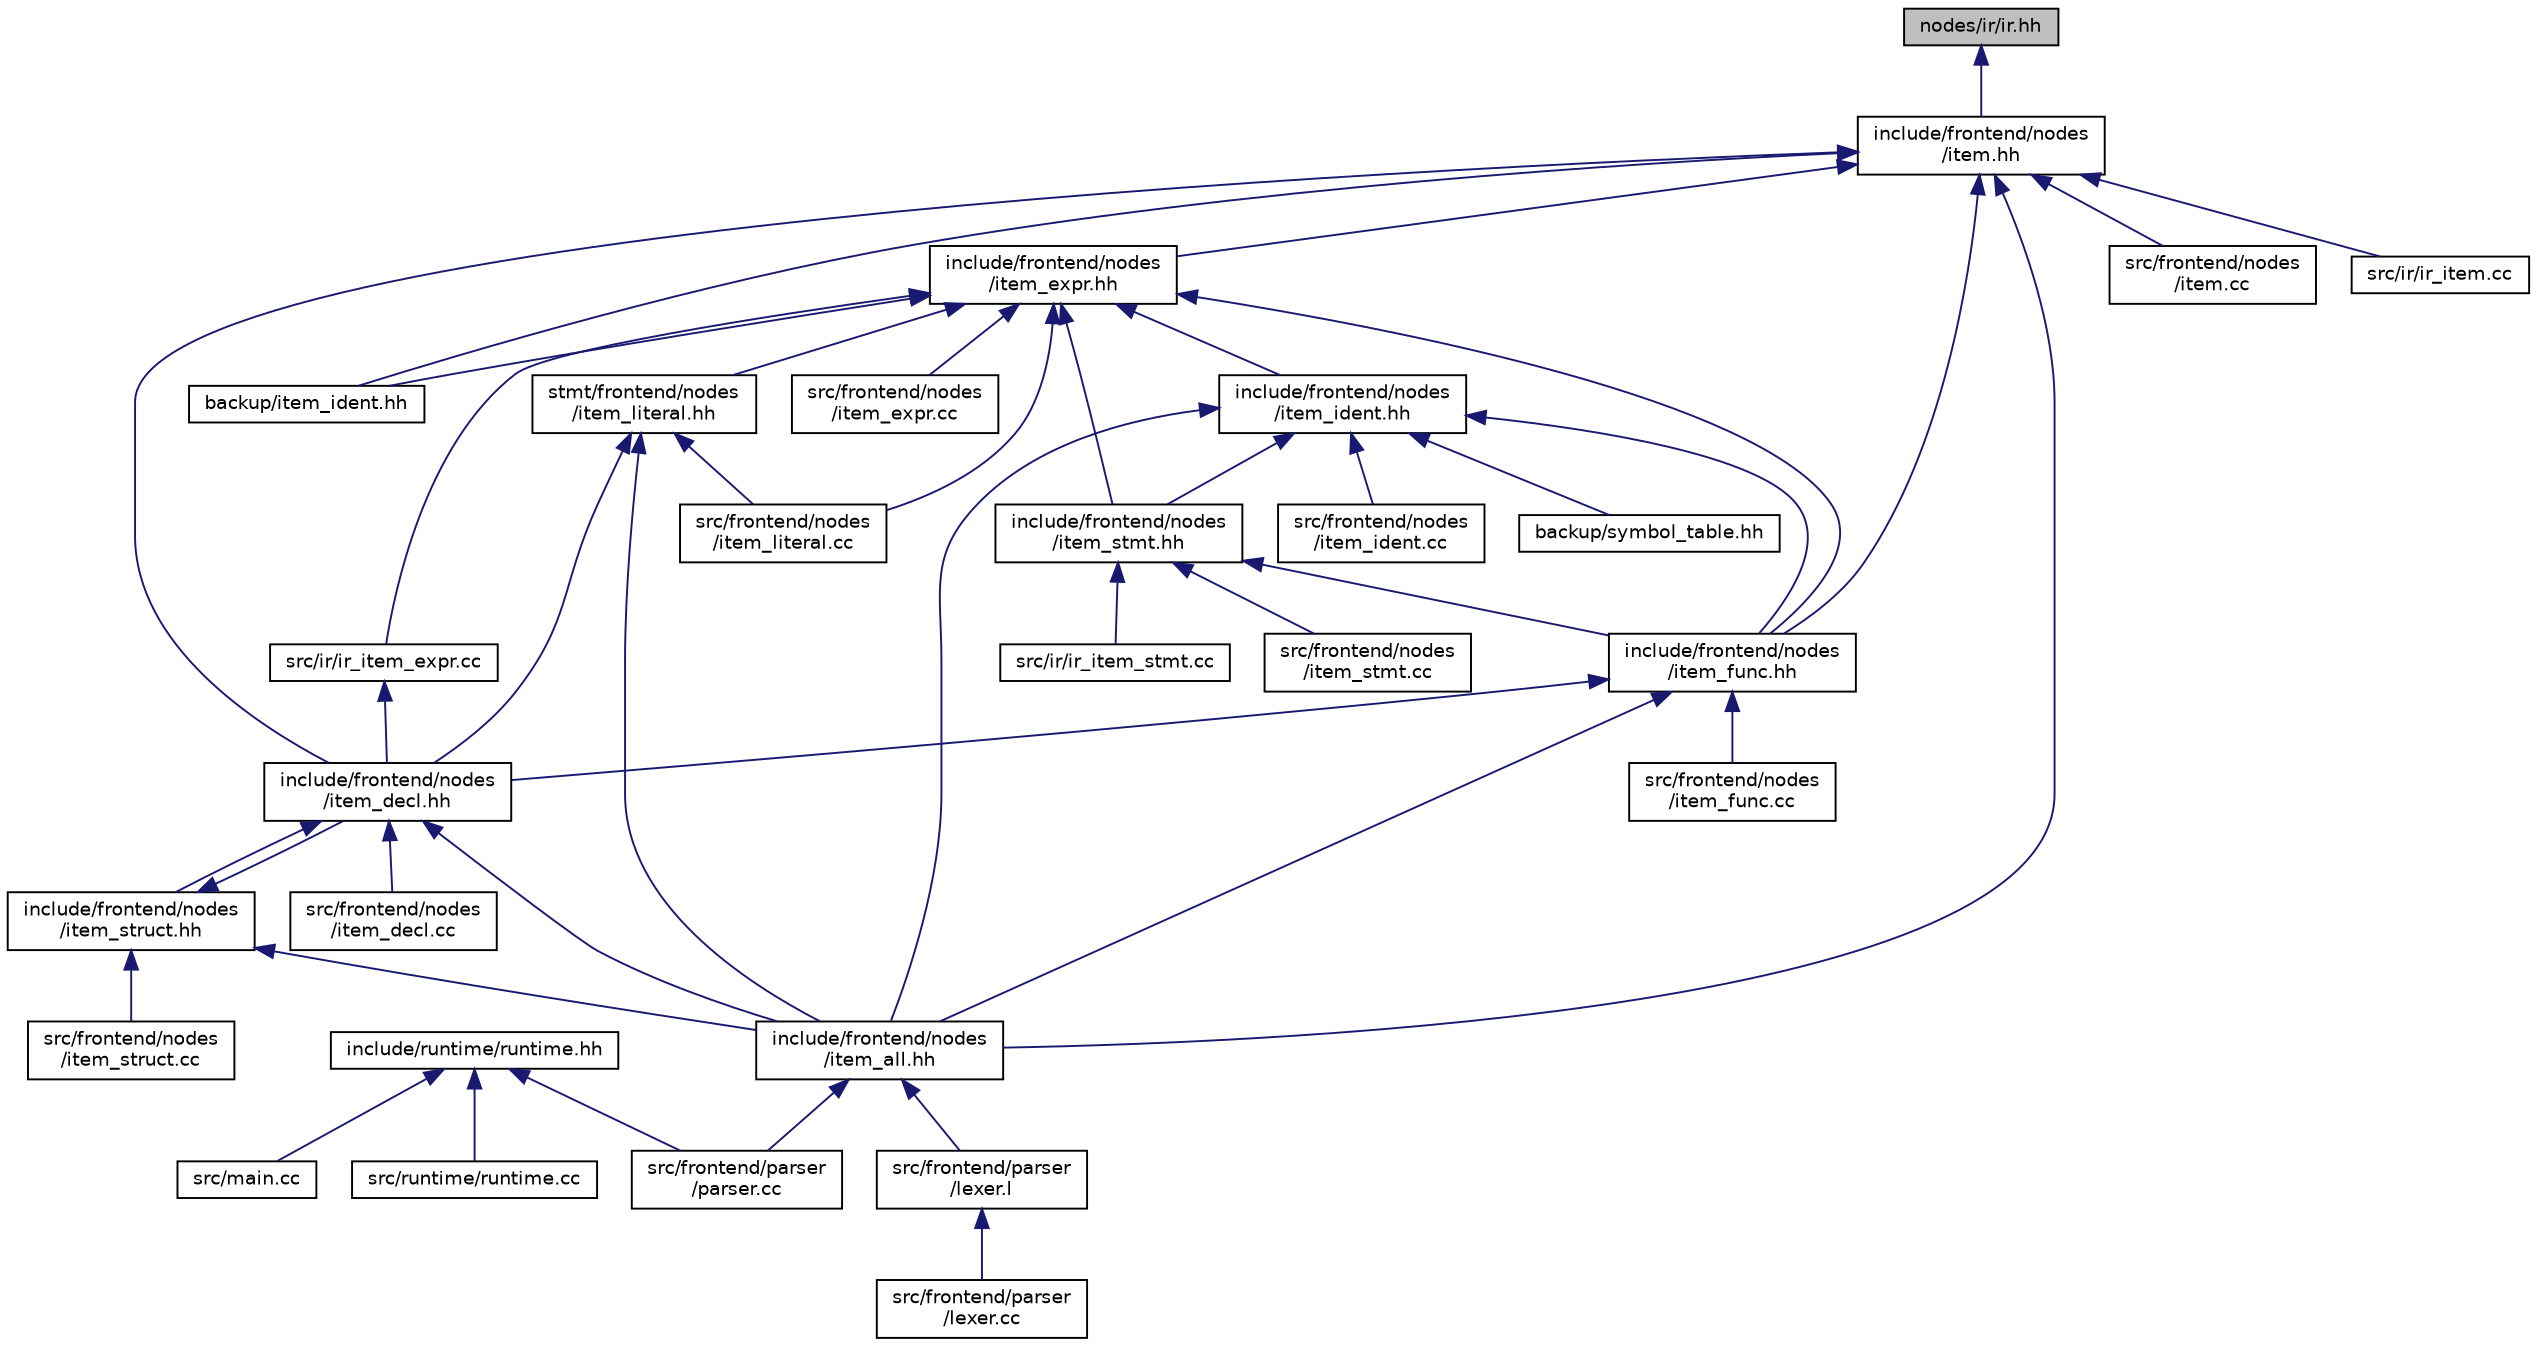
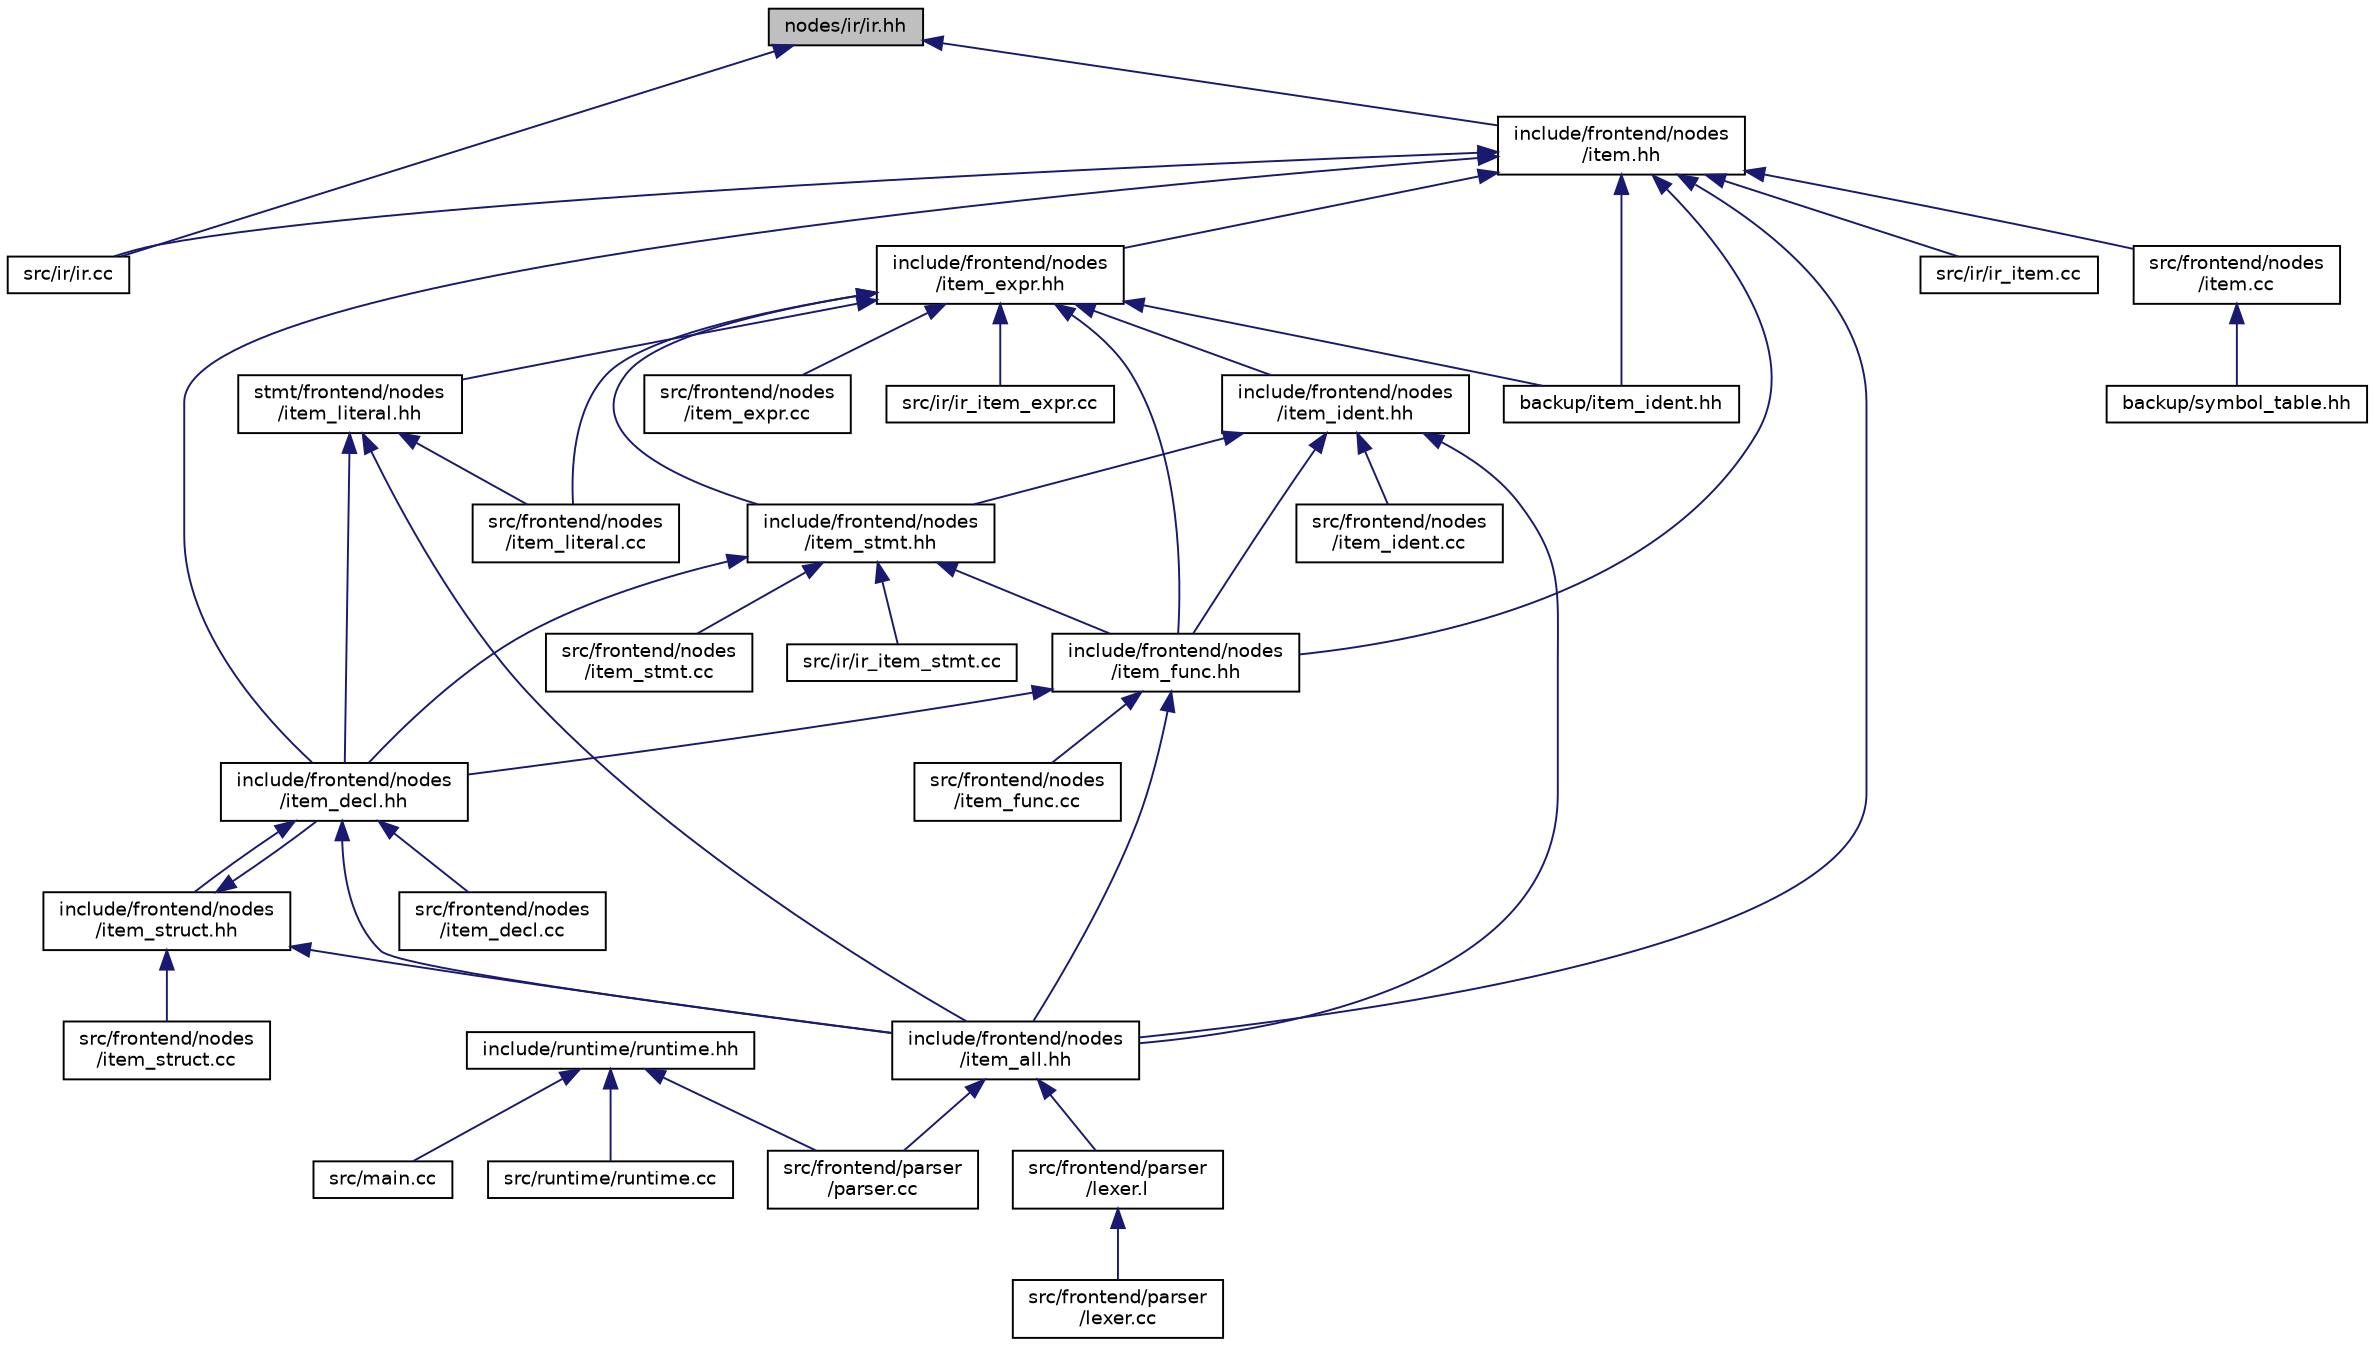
none -> (68, 275)
(1519, 478) -> (2237, 355)
(386, 732) -> (531, 631)
